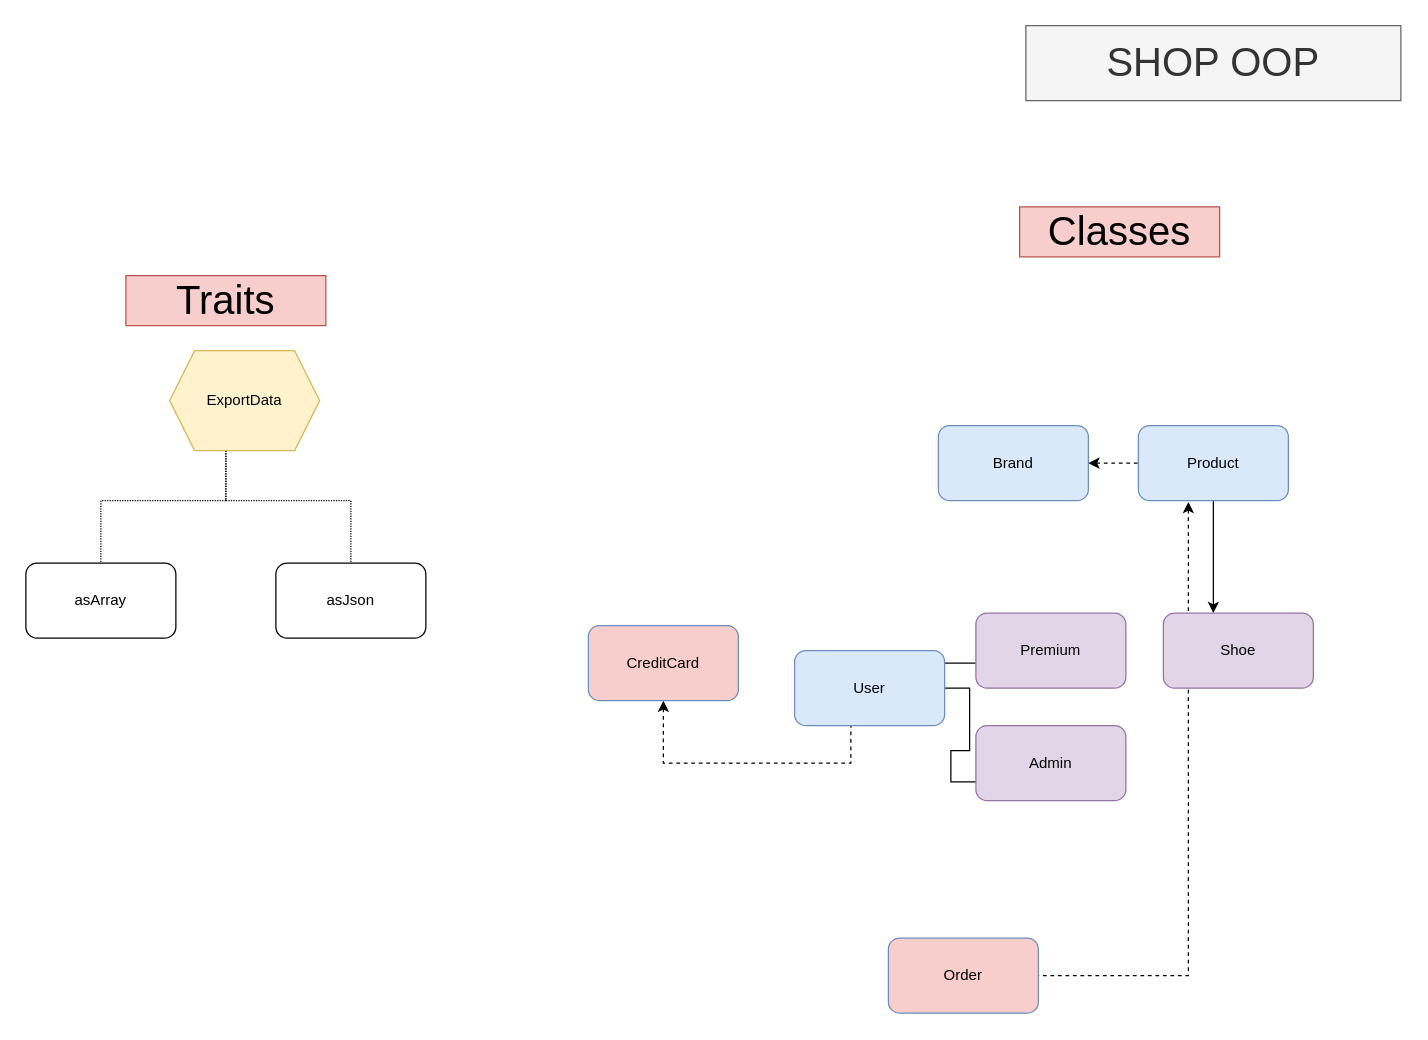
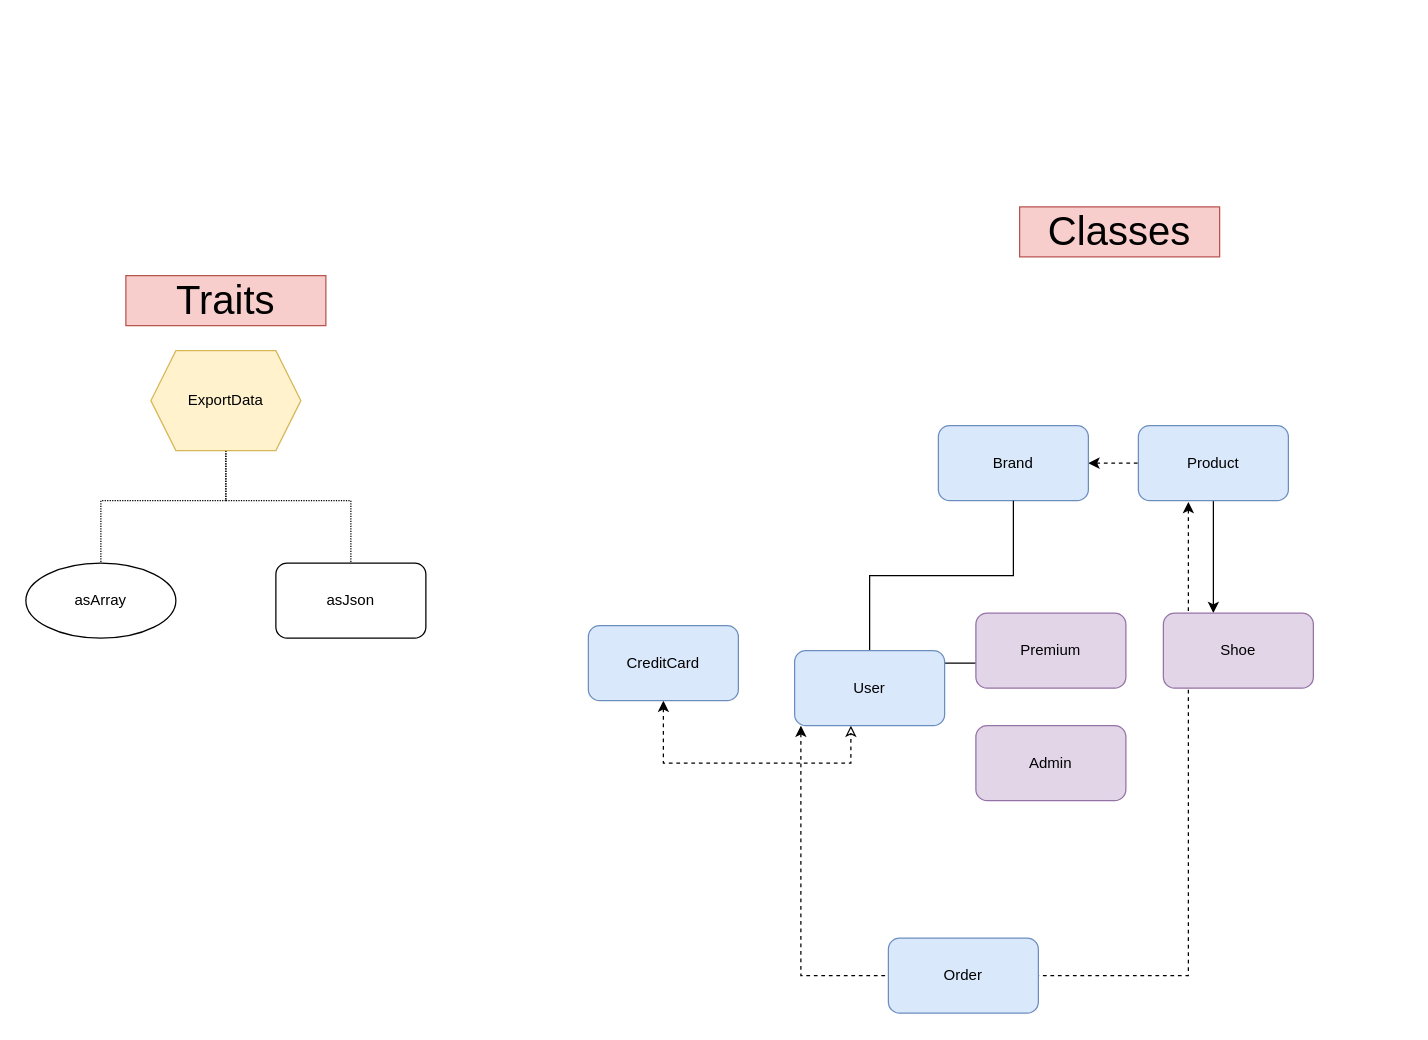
(1213, 63) -> none
(244, 401) -> (226, 401)
(101, 601) -> (101, 601)
(663, 663) -> (663, 663)
(851, 732) -> (851, 736)
(969, 744) -> (941, 576)
none -> (801, 897)
(963, 976) -> (963, 976)
